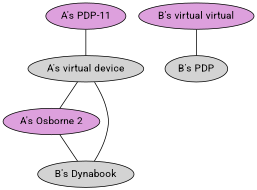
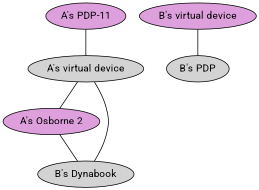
(196, 16) -> (198, 16)
